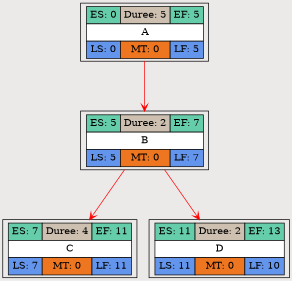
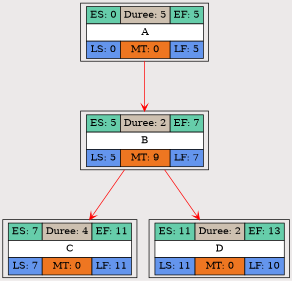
(145, 158) -> (145, 158)
